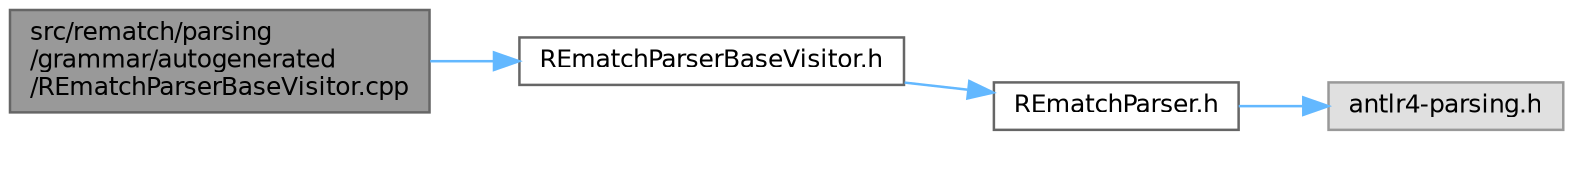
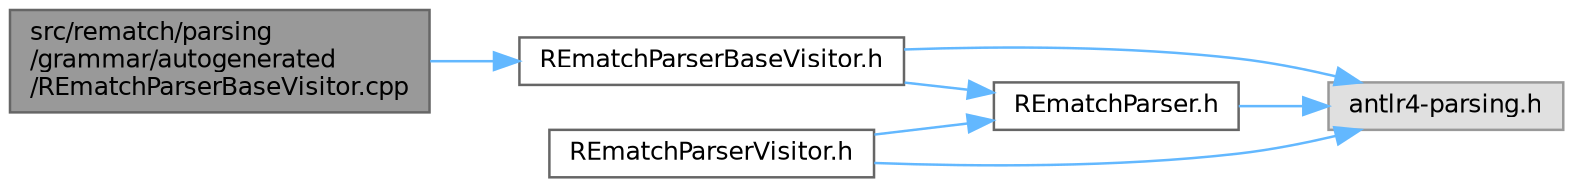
none -> (1121, 50)
none -> (712, 154)
